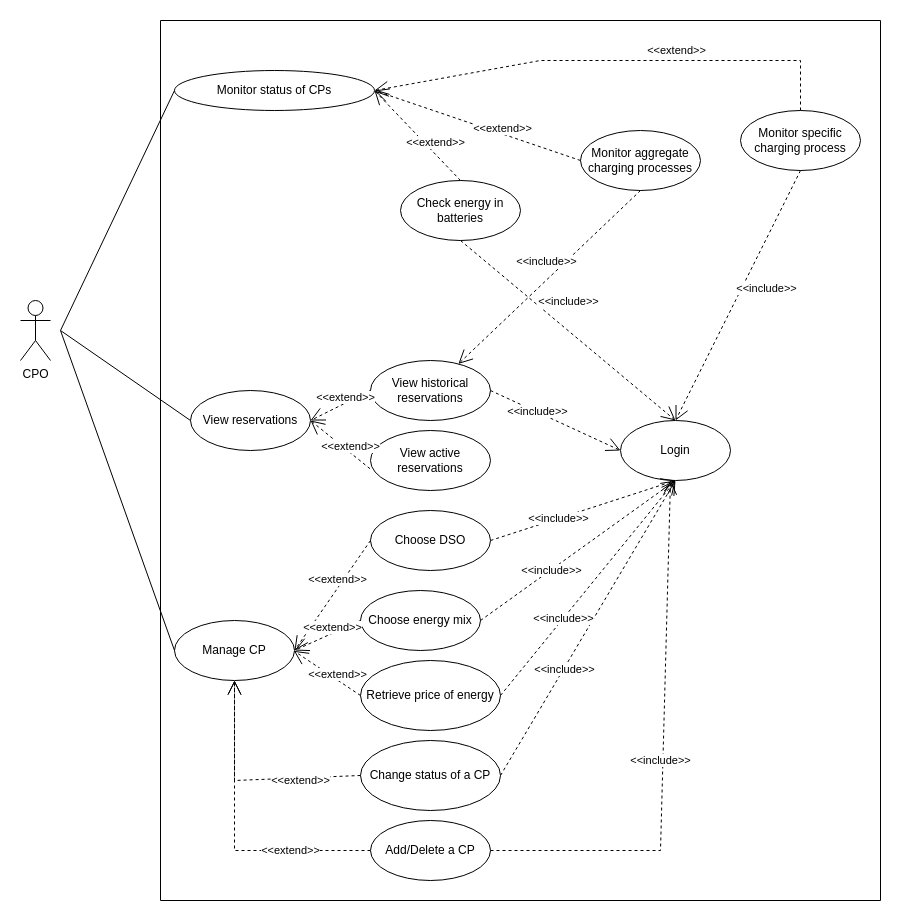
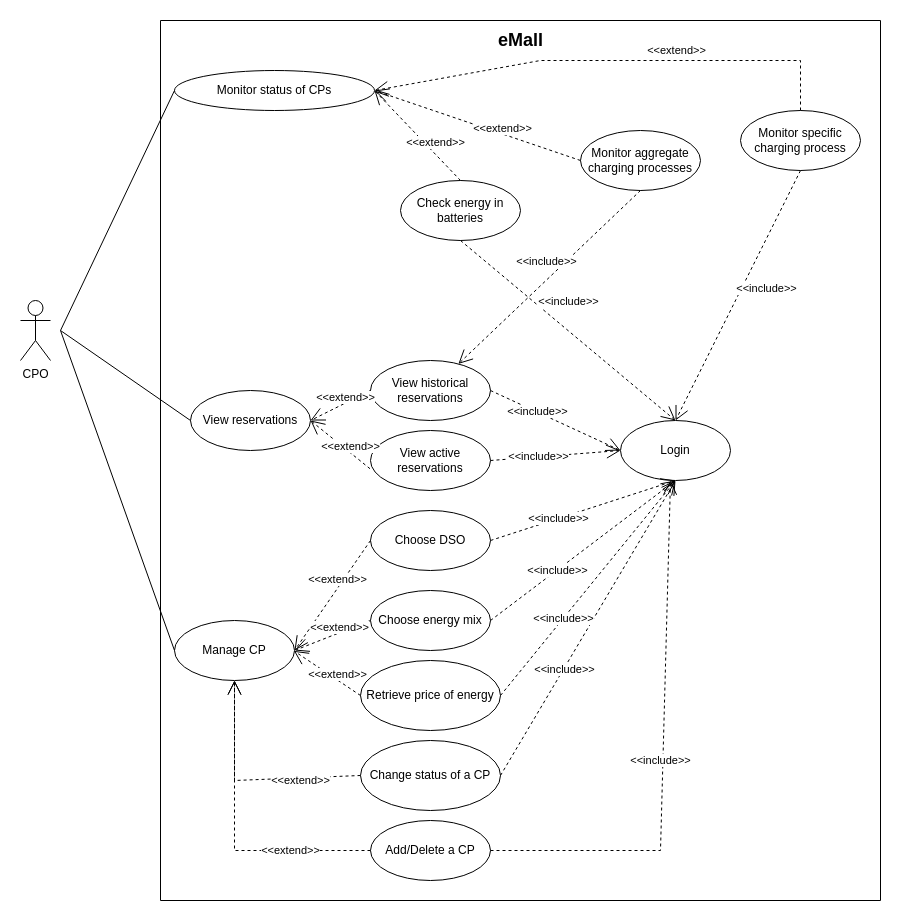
none -> (521, 41)
none -> (554, 456)
(421, 621) -> (431, 621)
